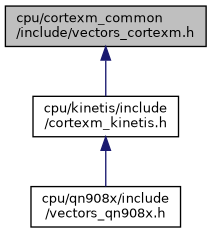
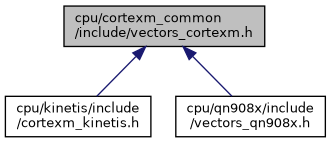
(106, 169) -> (212, 76)
